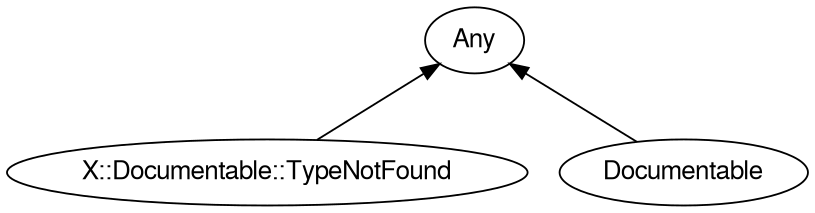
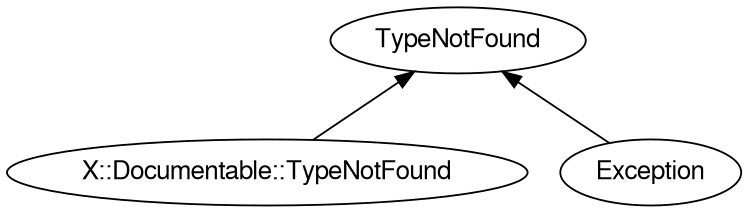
(475, 40) -> (458, 40)
(684, 172) -> (651, 172)
